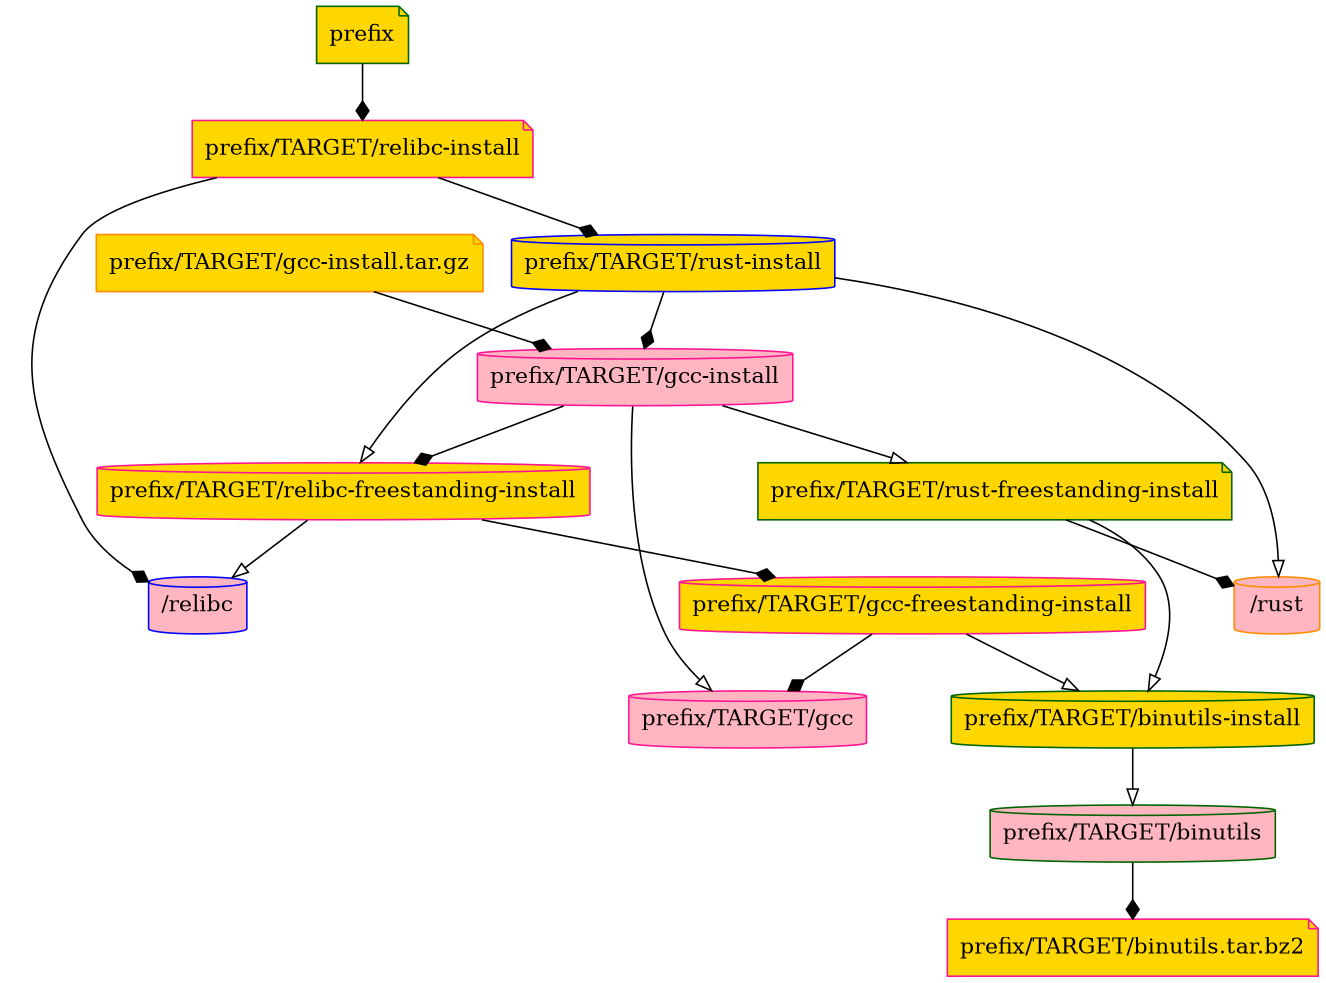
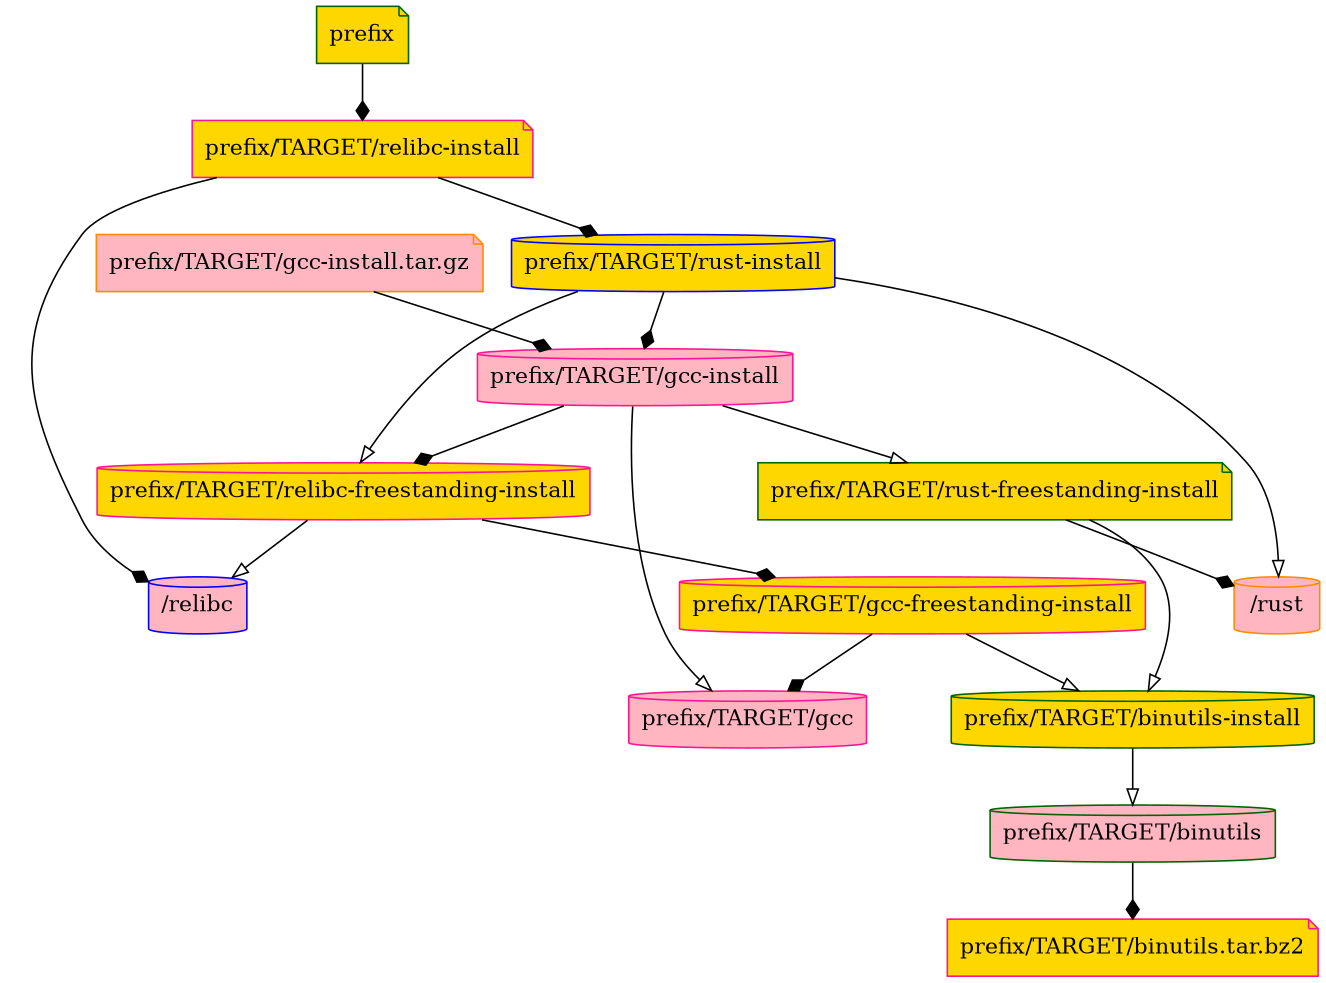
(290, 263) -> (290, 263)
